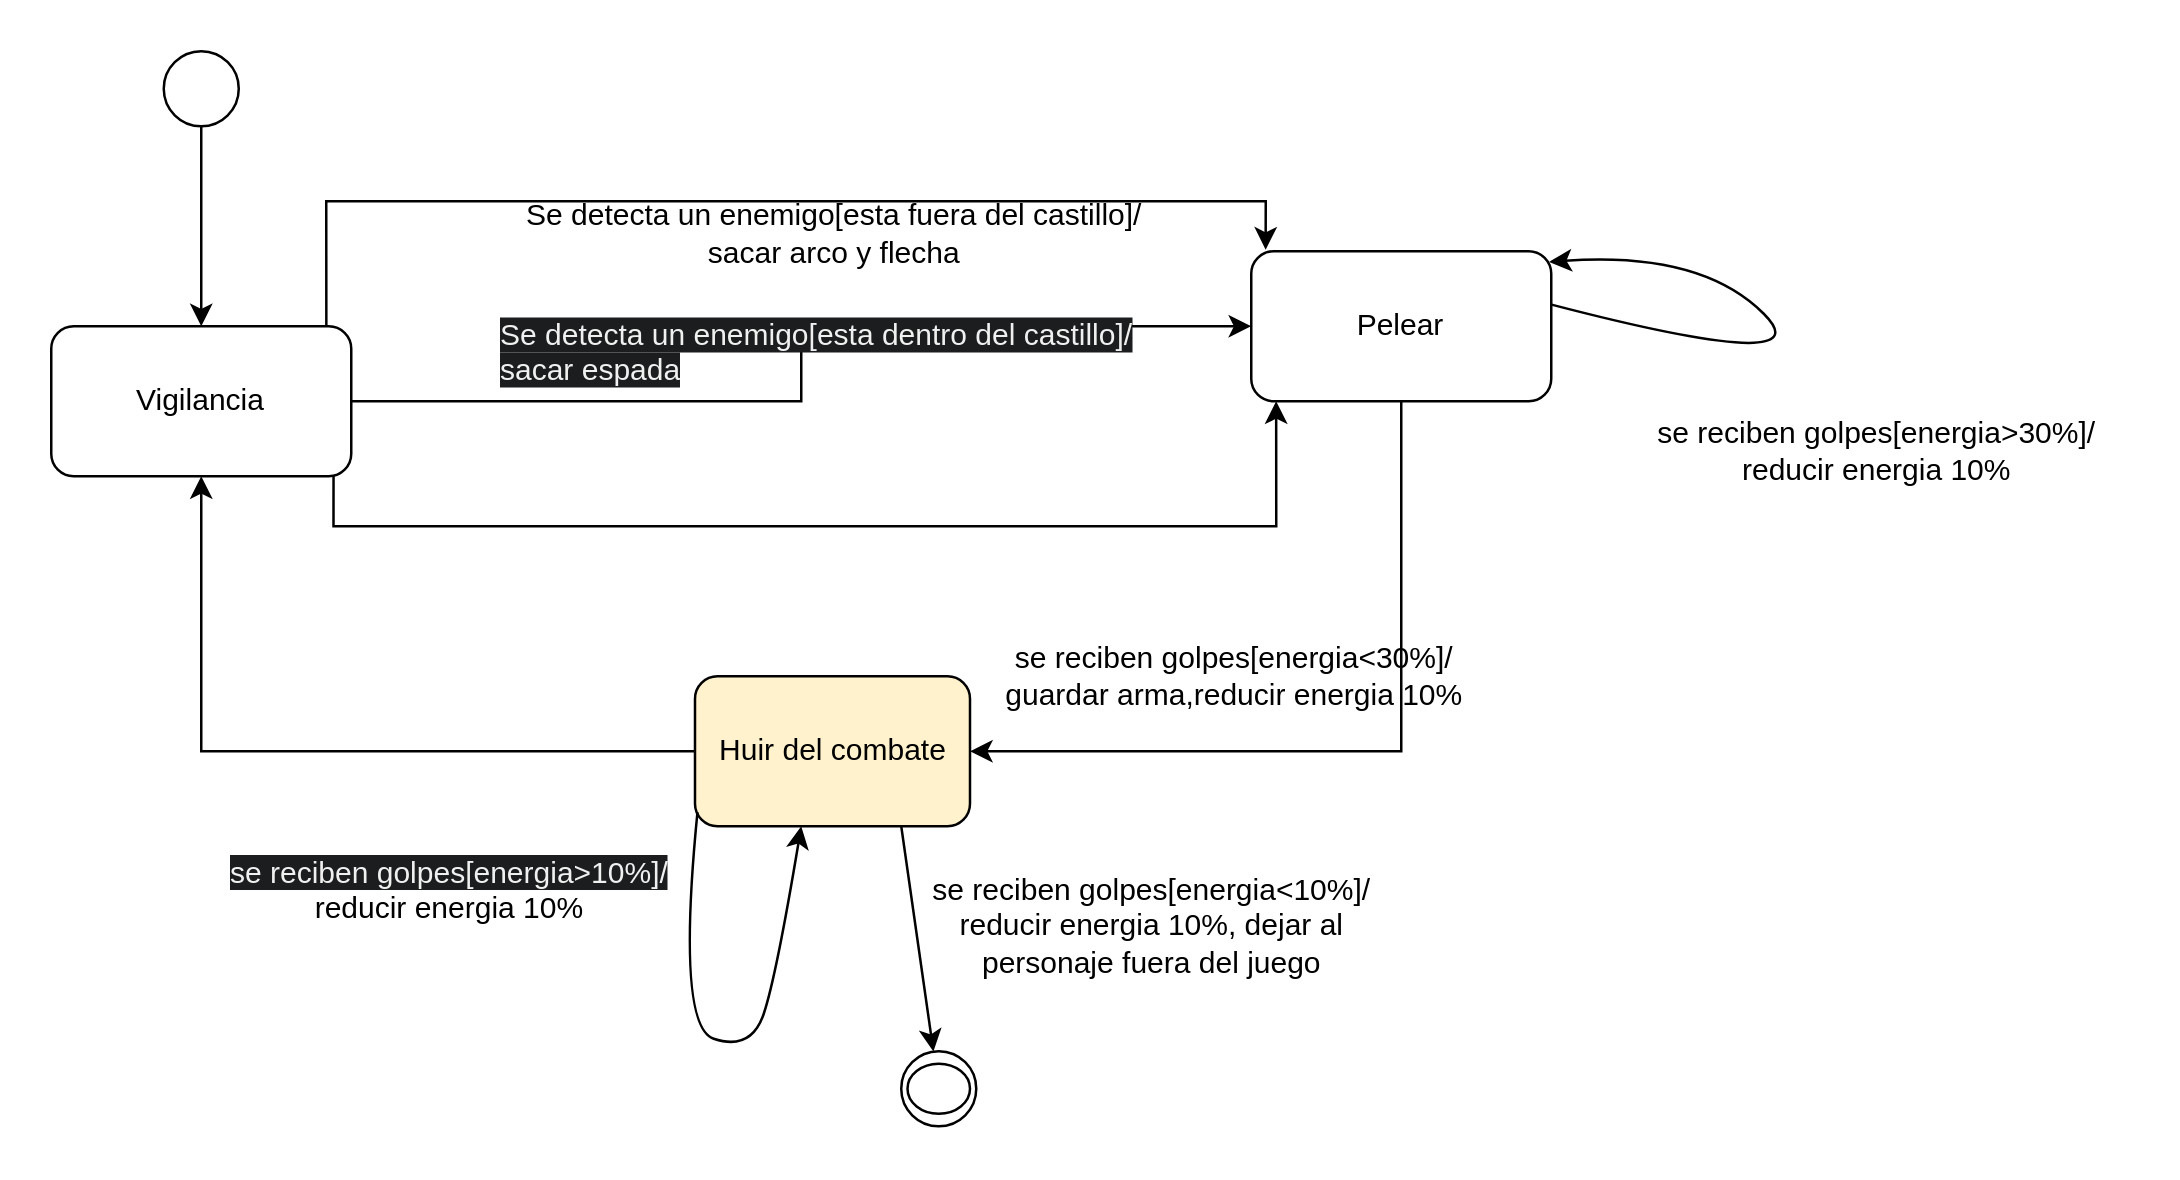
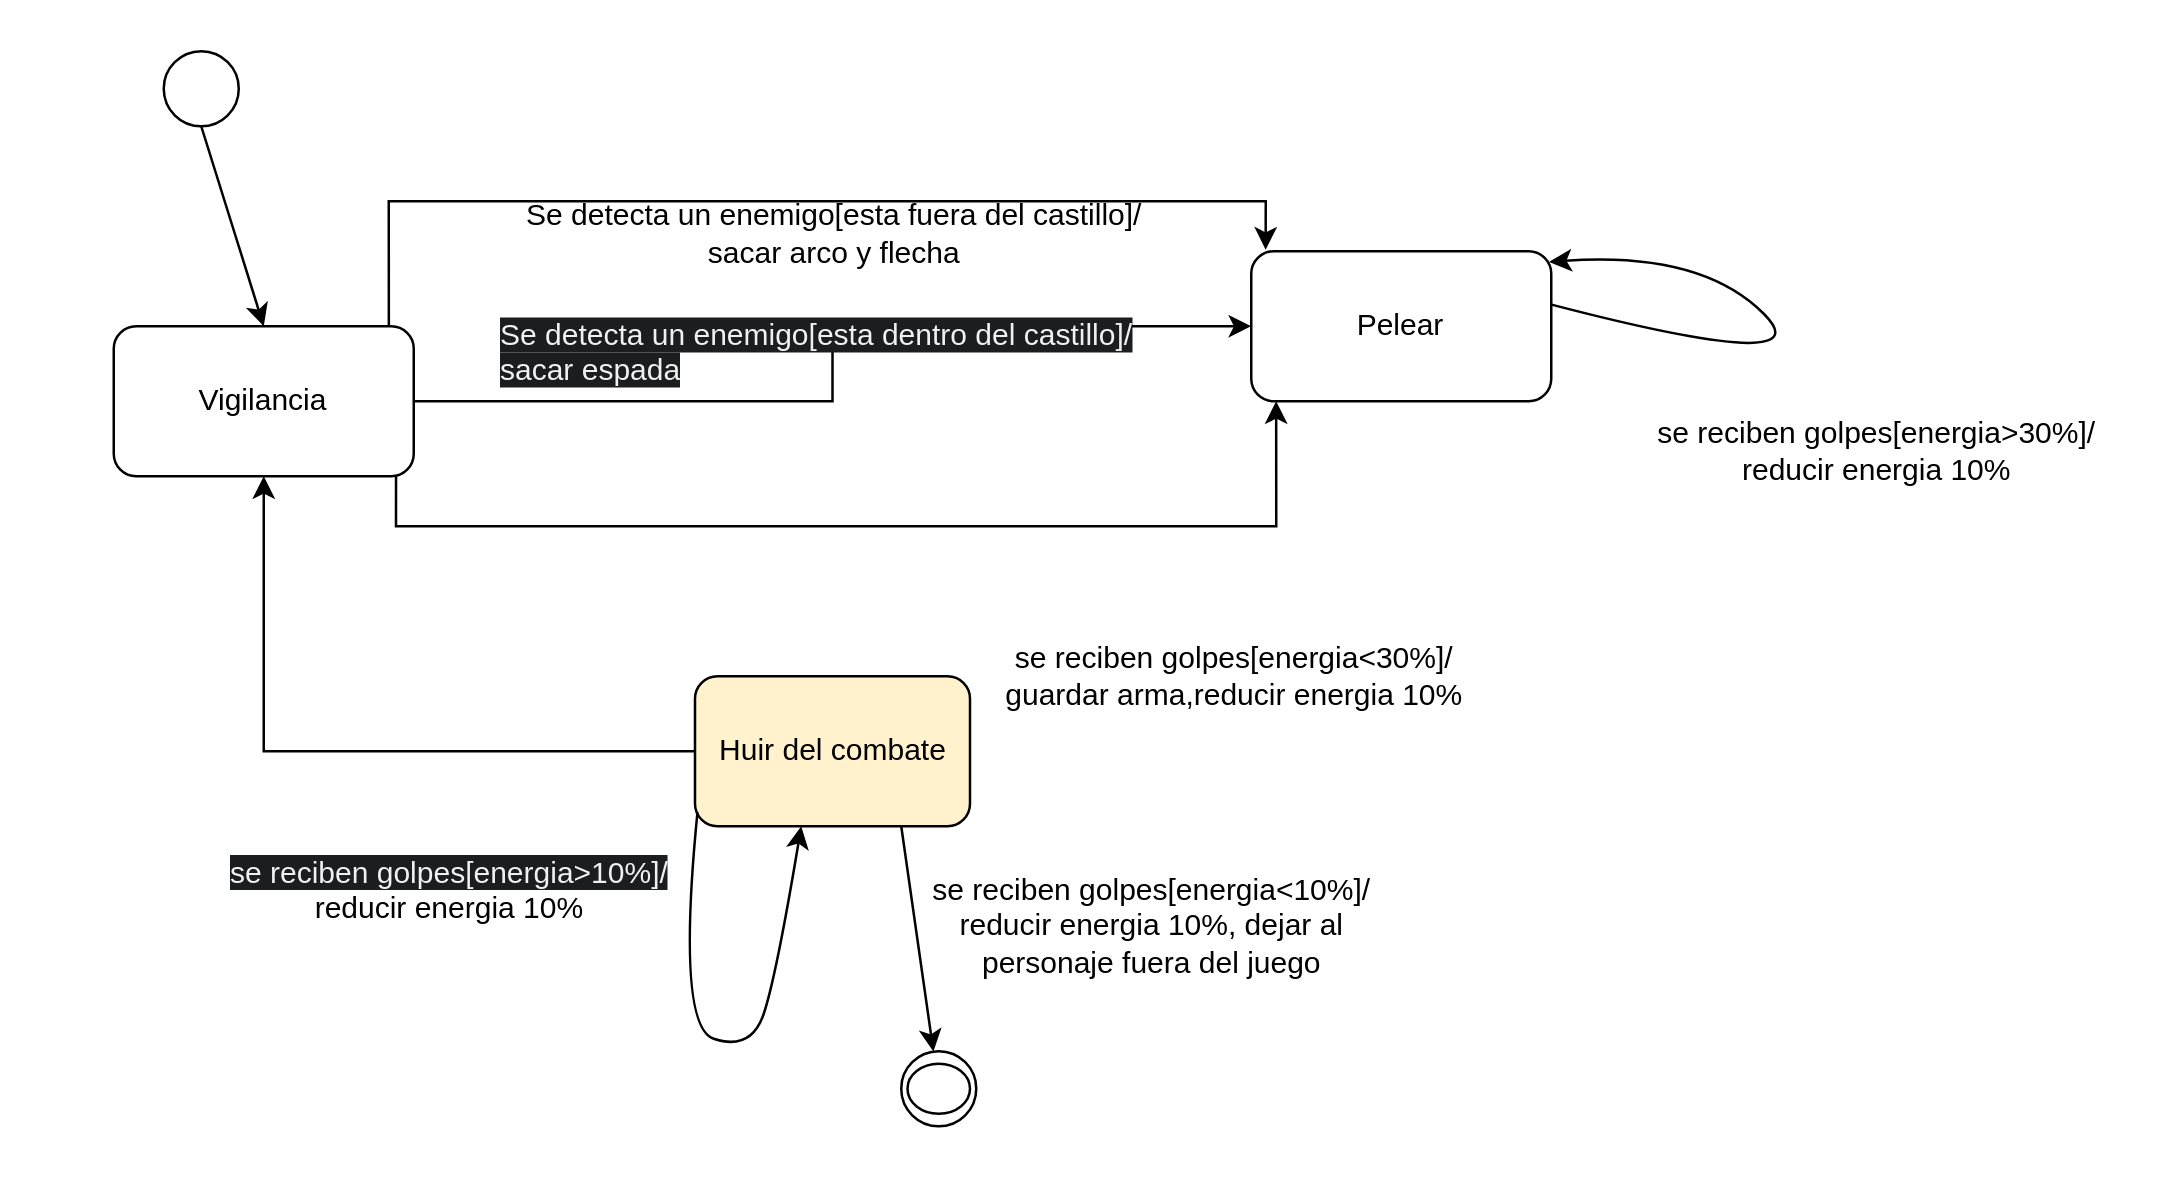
(201, 401) -> (264, 401)
(1369, 751) -> none
